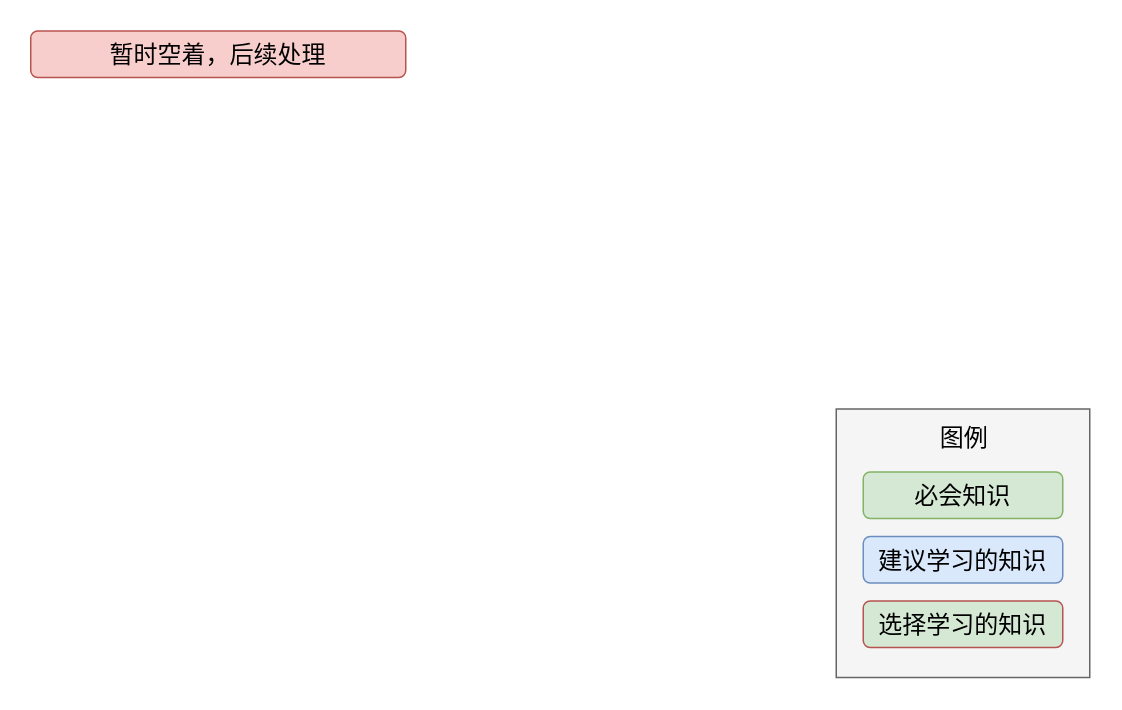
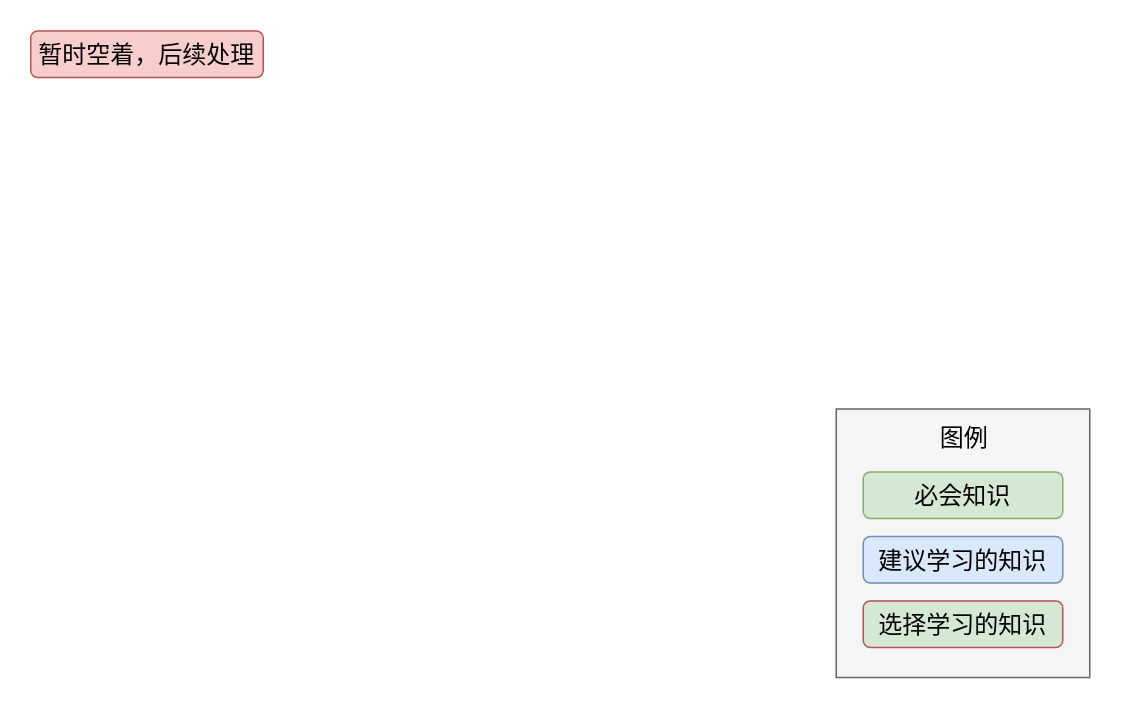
(218, 54) -> (147, 54)
